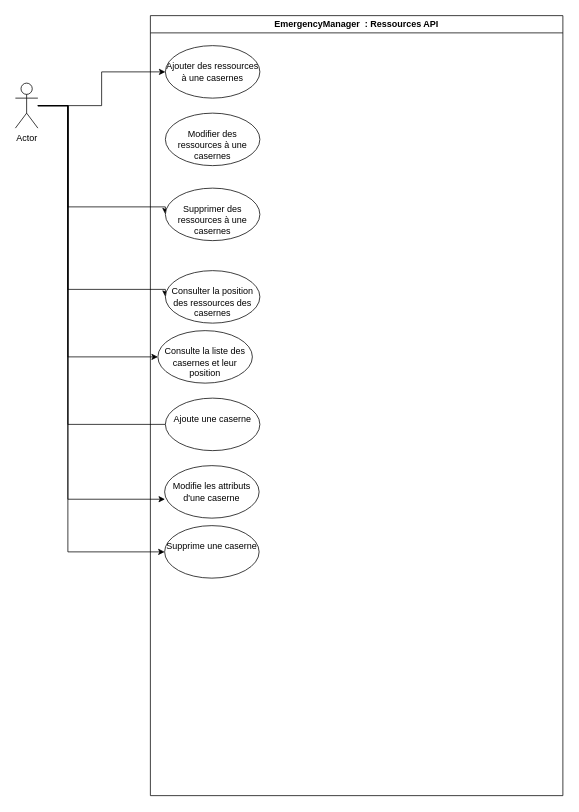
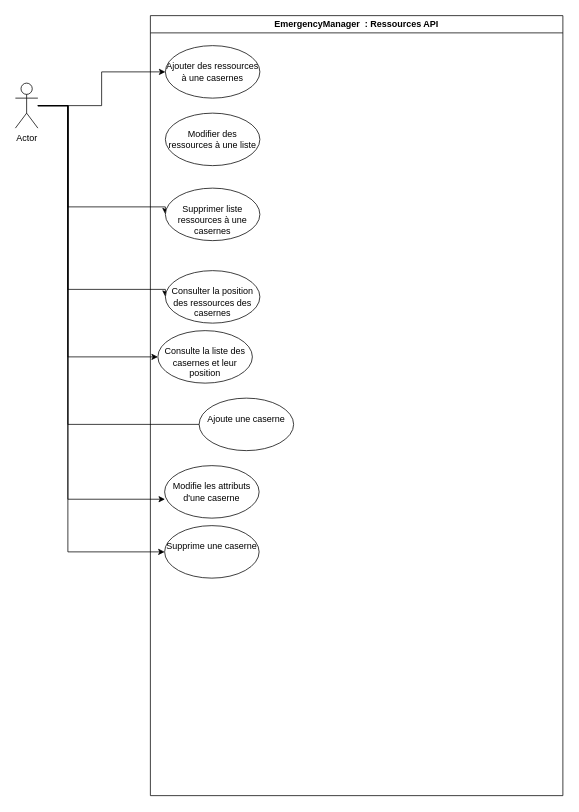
(213, 129) -> (213, 129)
(213, 204) -> (213, 209)
(213, 424) -> (246, 424)
